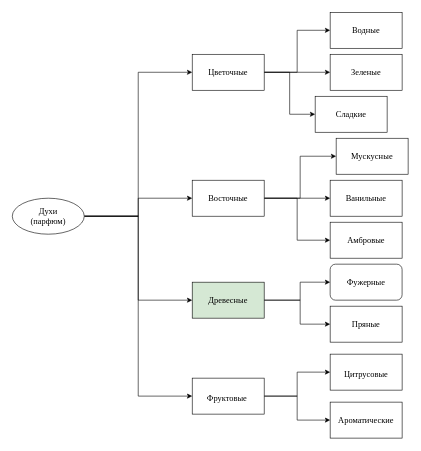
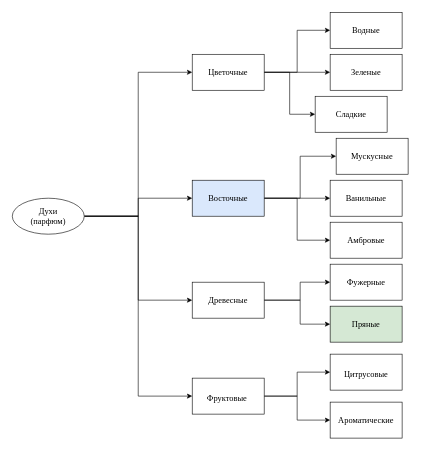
(228, 198) -> (228, 198)
(366, 282) -> (366, 282)
(228, 300) -> (228, 300)
(366, 324) -> (366, 324)
